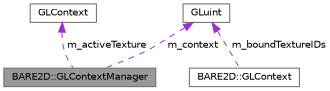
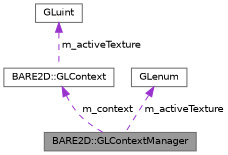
(63, 13) -> (159, 77)
(277, 45) -> (100, 45)
(146, 51) -> (81, 117)
